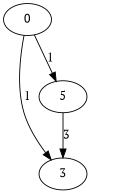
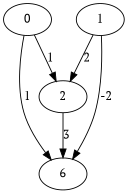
none -> (100, 20)
(63, 97) -> (63, 97)
(63, 174) -> (63, 174)
